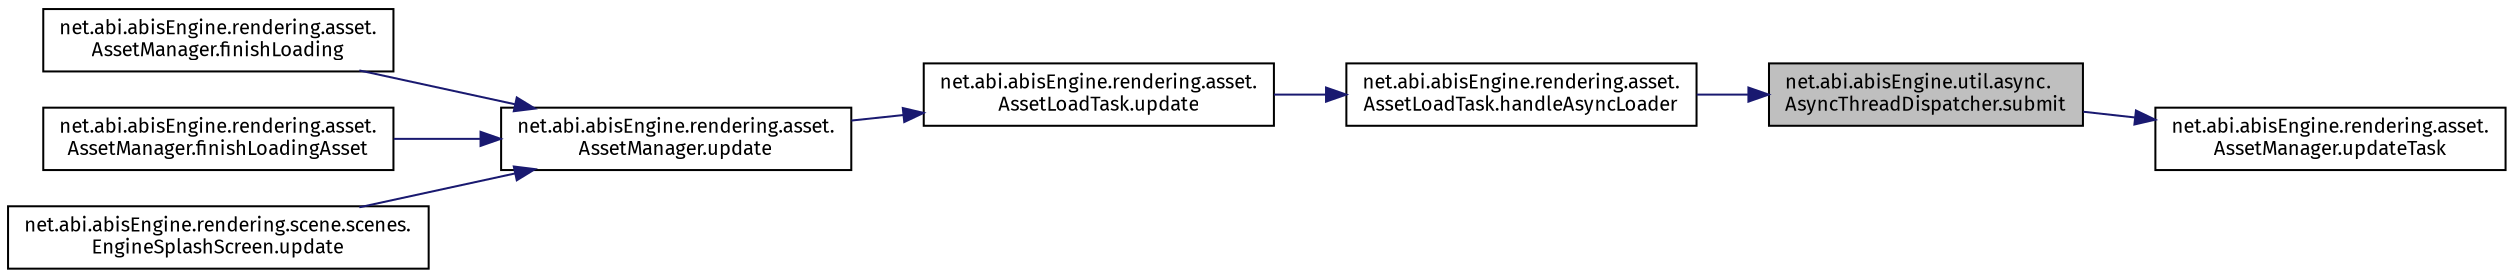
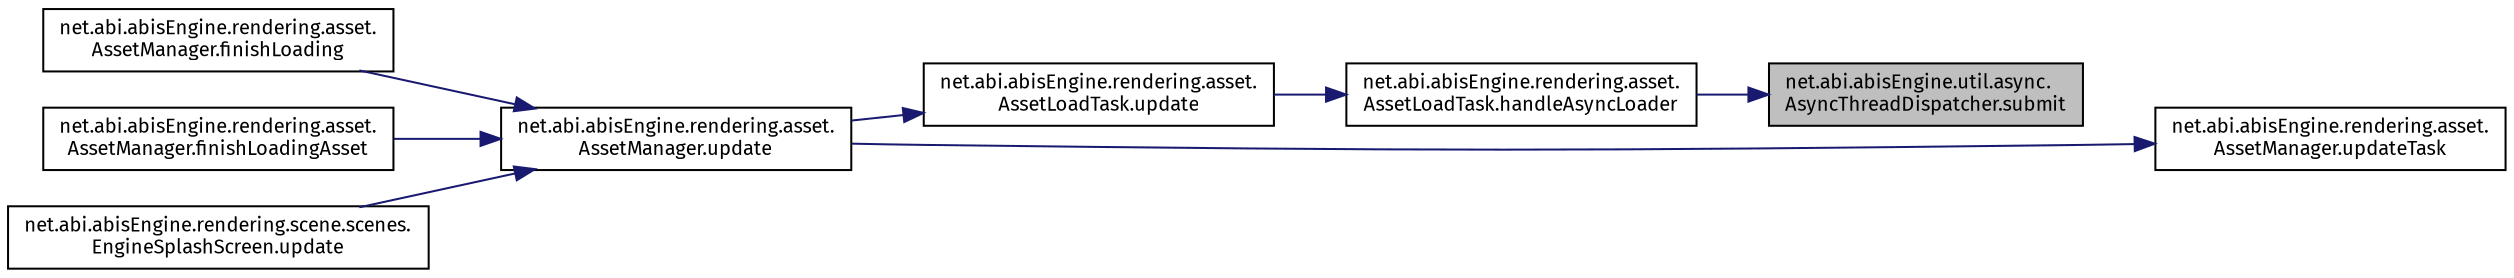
(2109, 115) -> (1493, 150)
